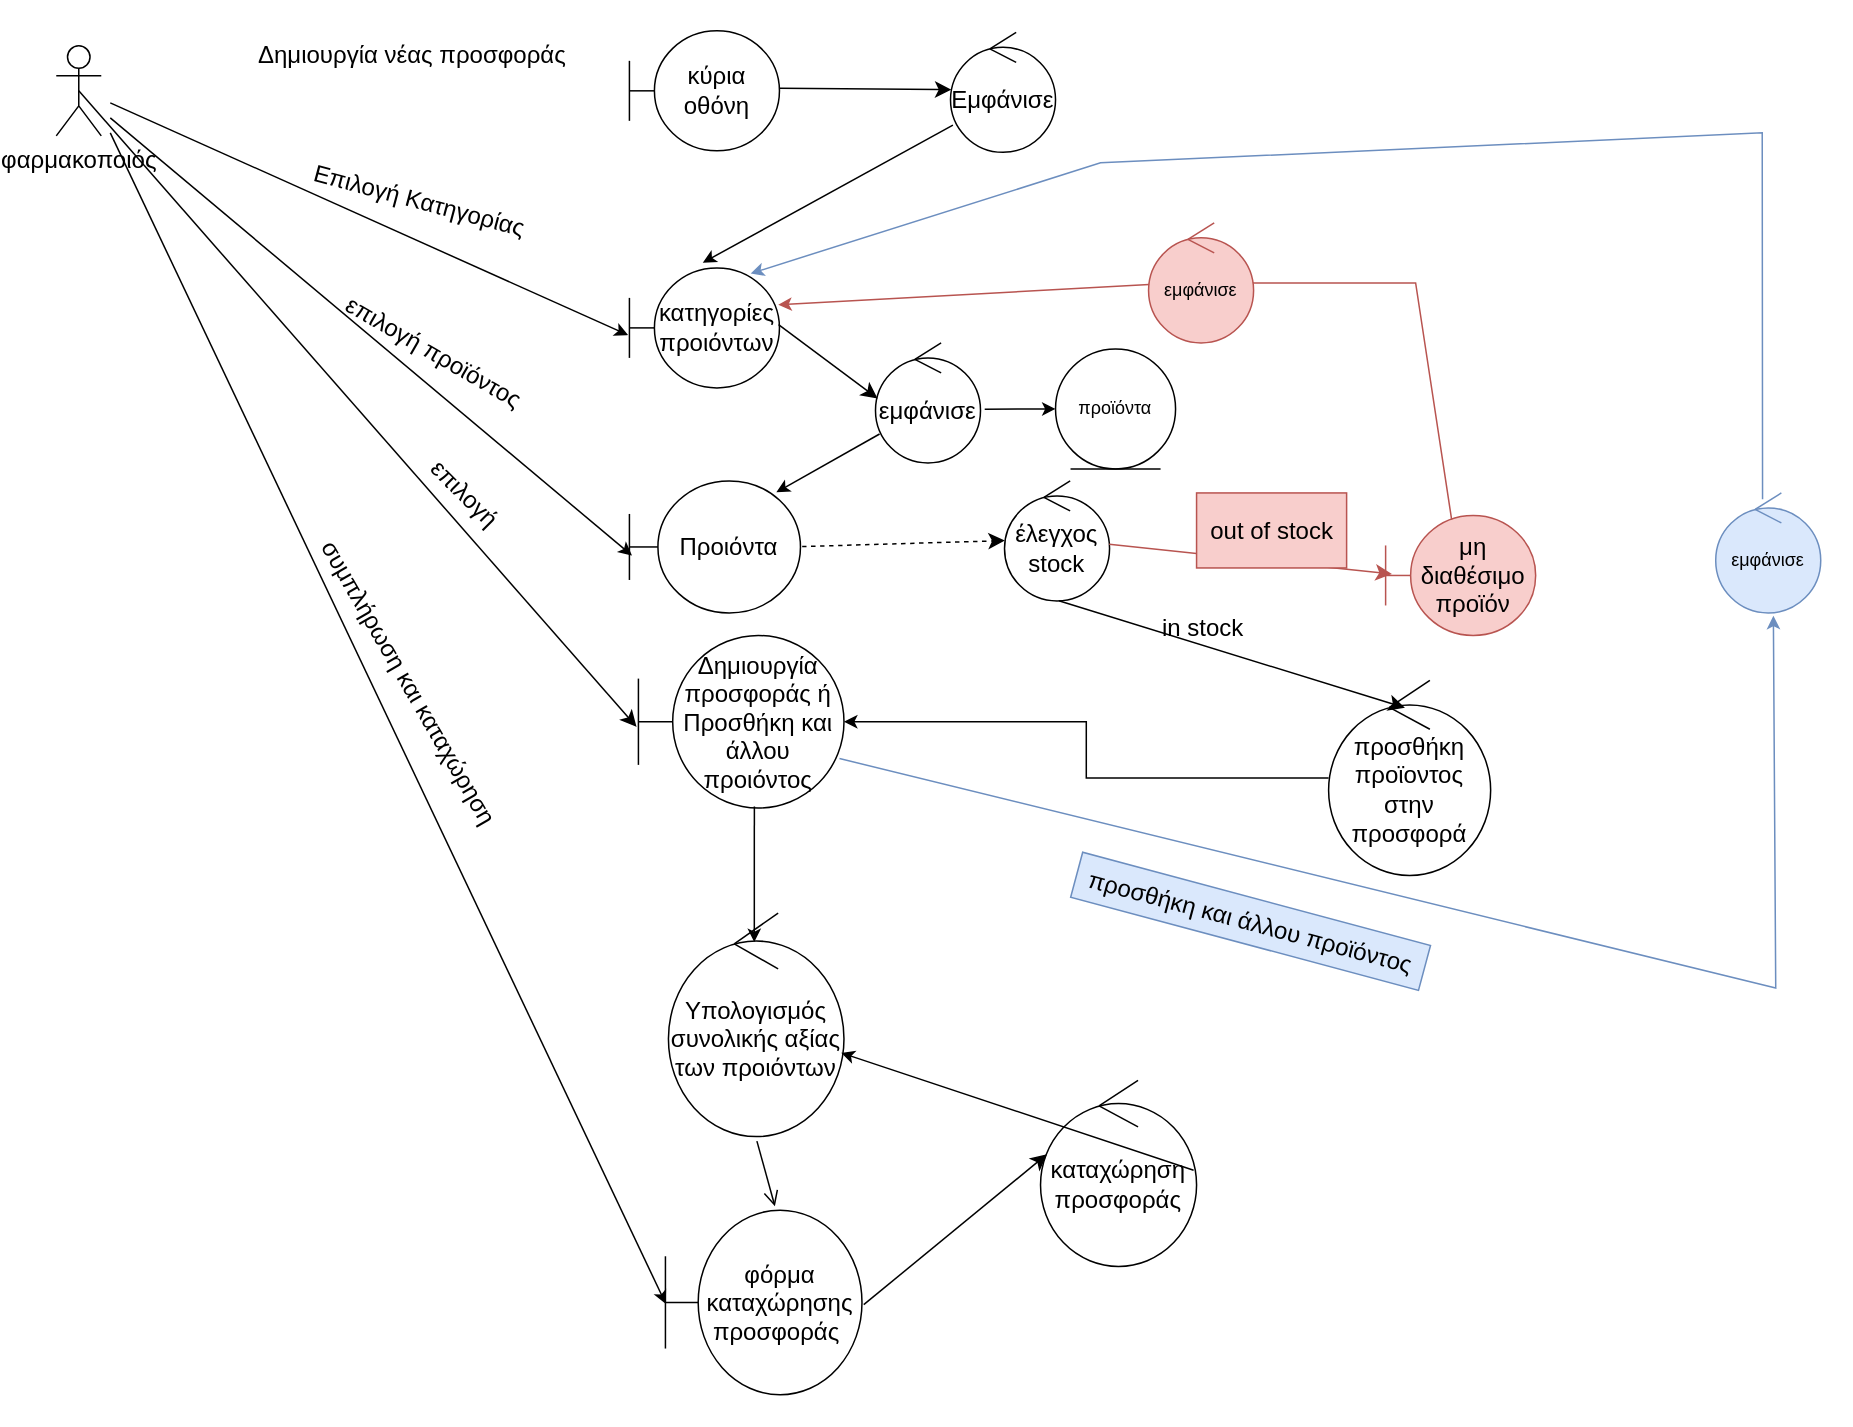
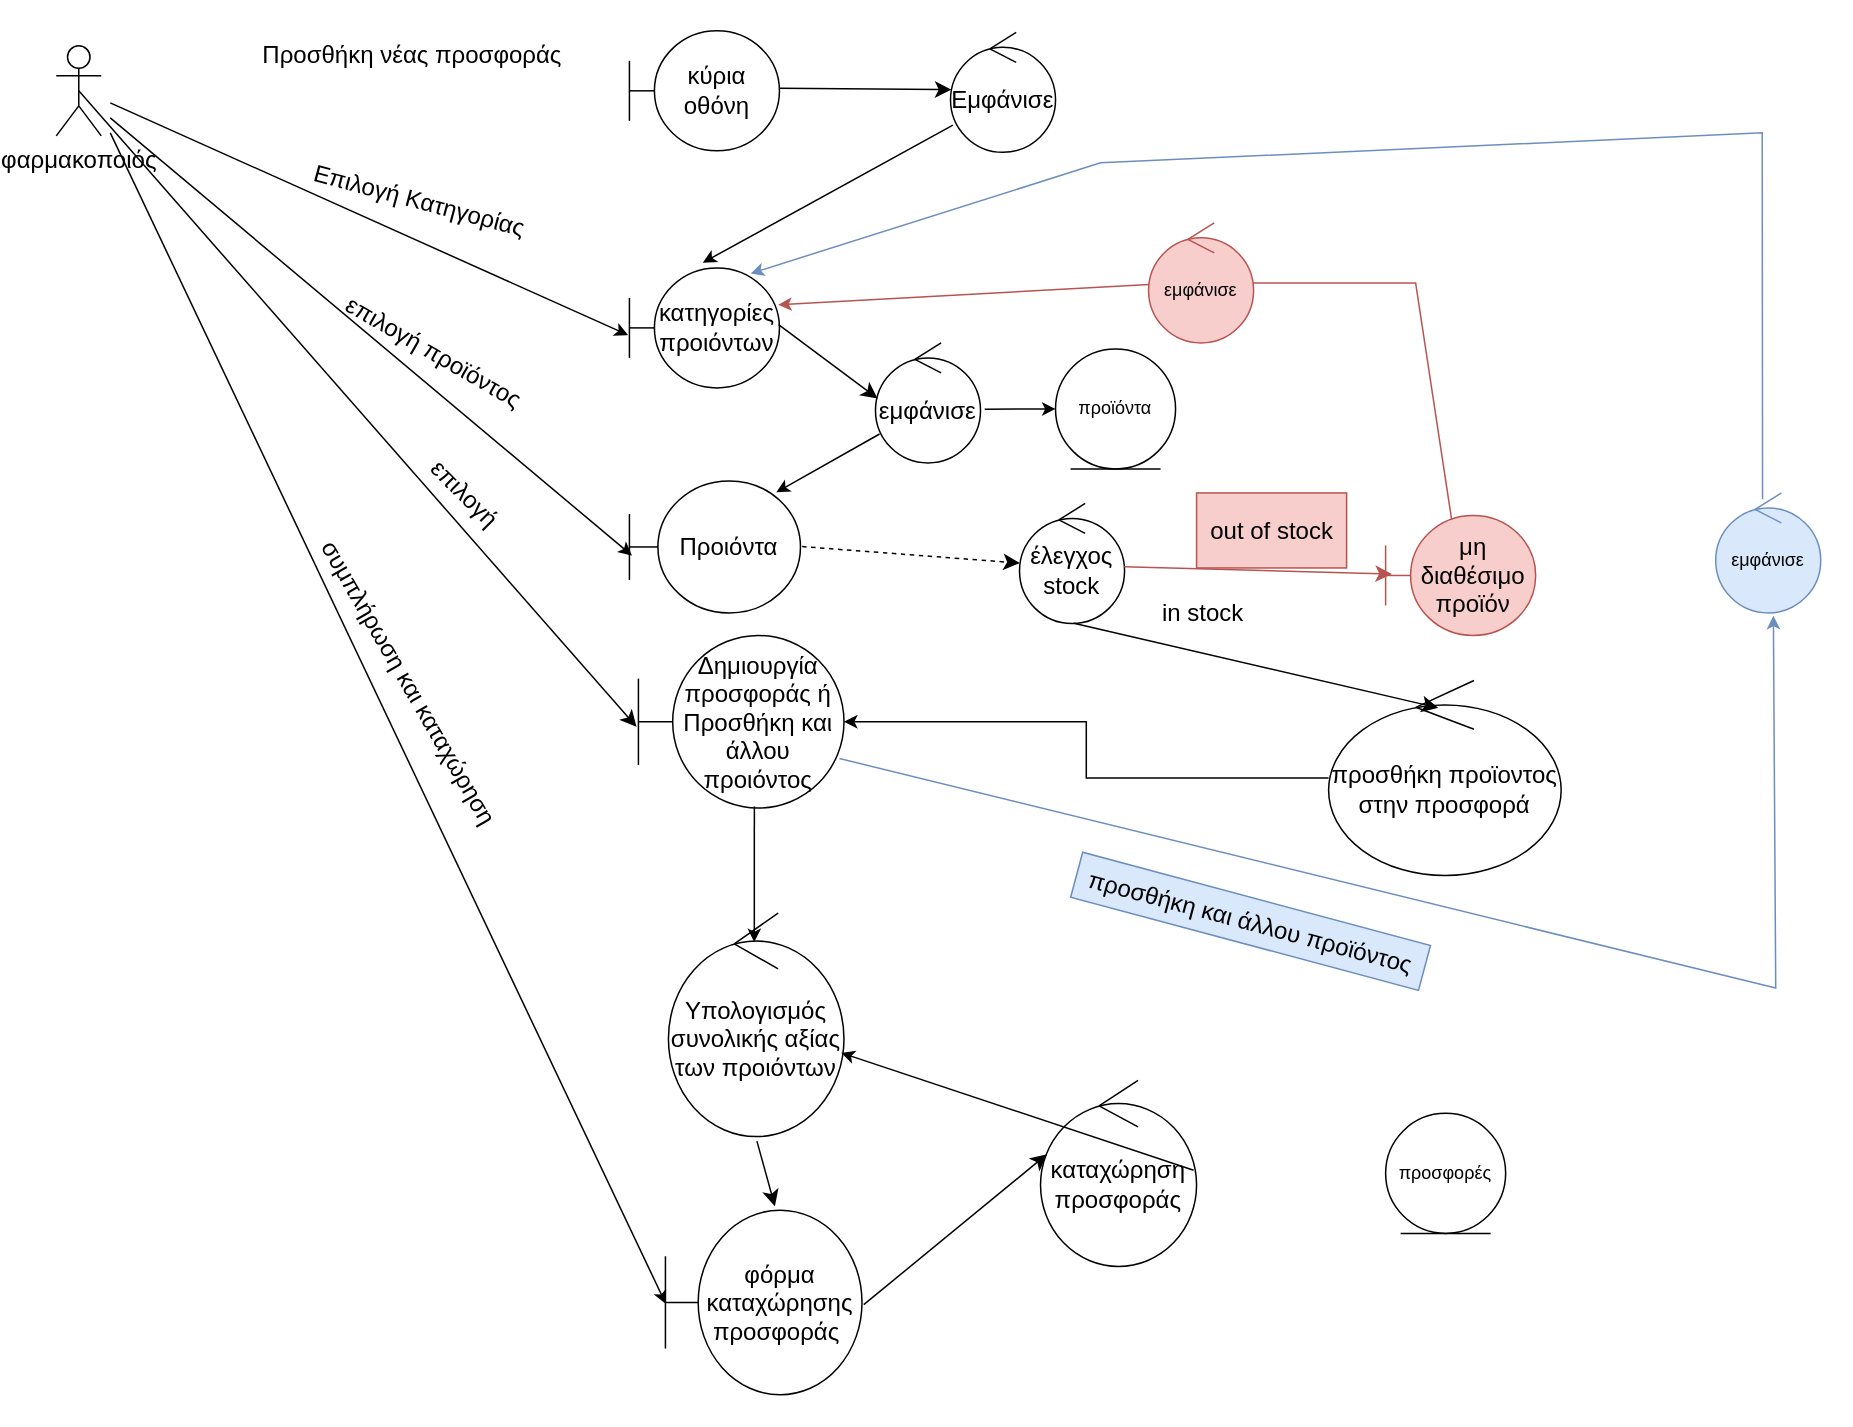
(413, 55) -> (413, 55)
(1057, 541) -> (1072, 563)
(1202, 627) -> (1202, 612)
(1409, 778) -> (1445, 778)
none -> (1445, 1173)
(772, 1196) -> (771, 1192)
